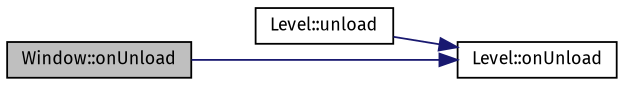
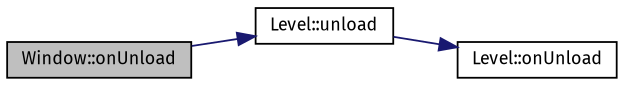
(315, 60) -> (215, 42)
